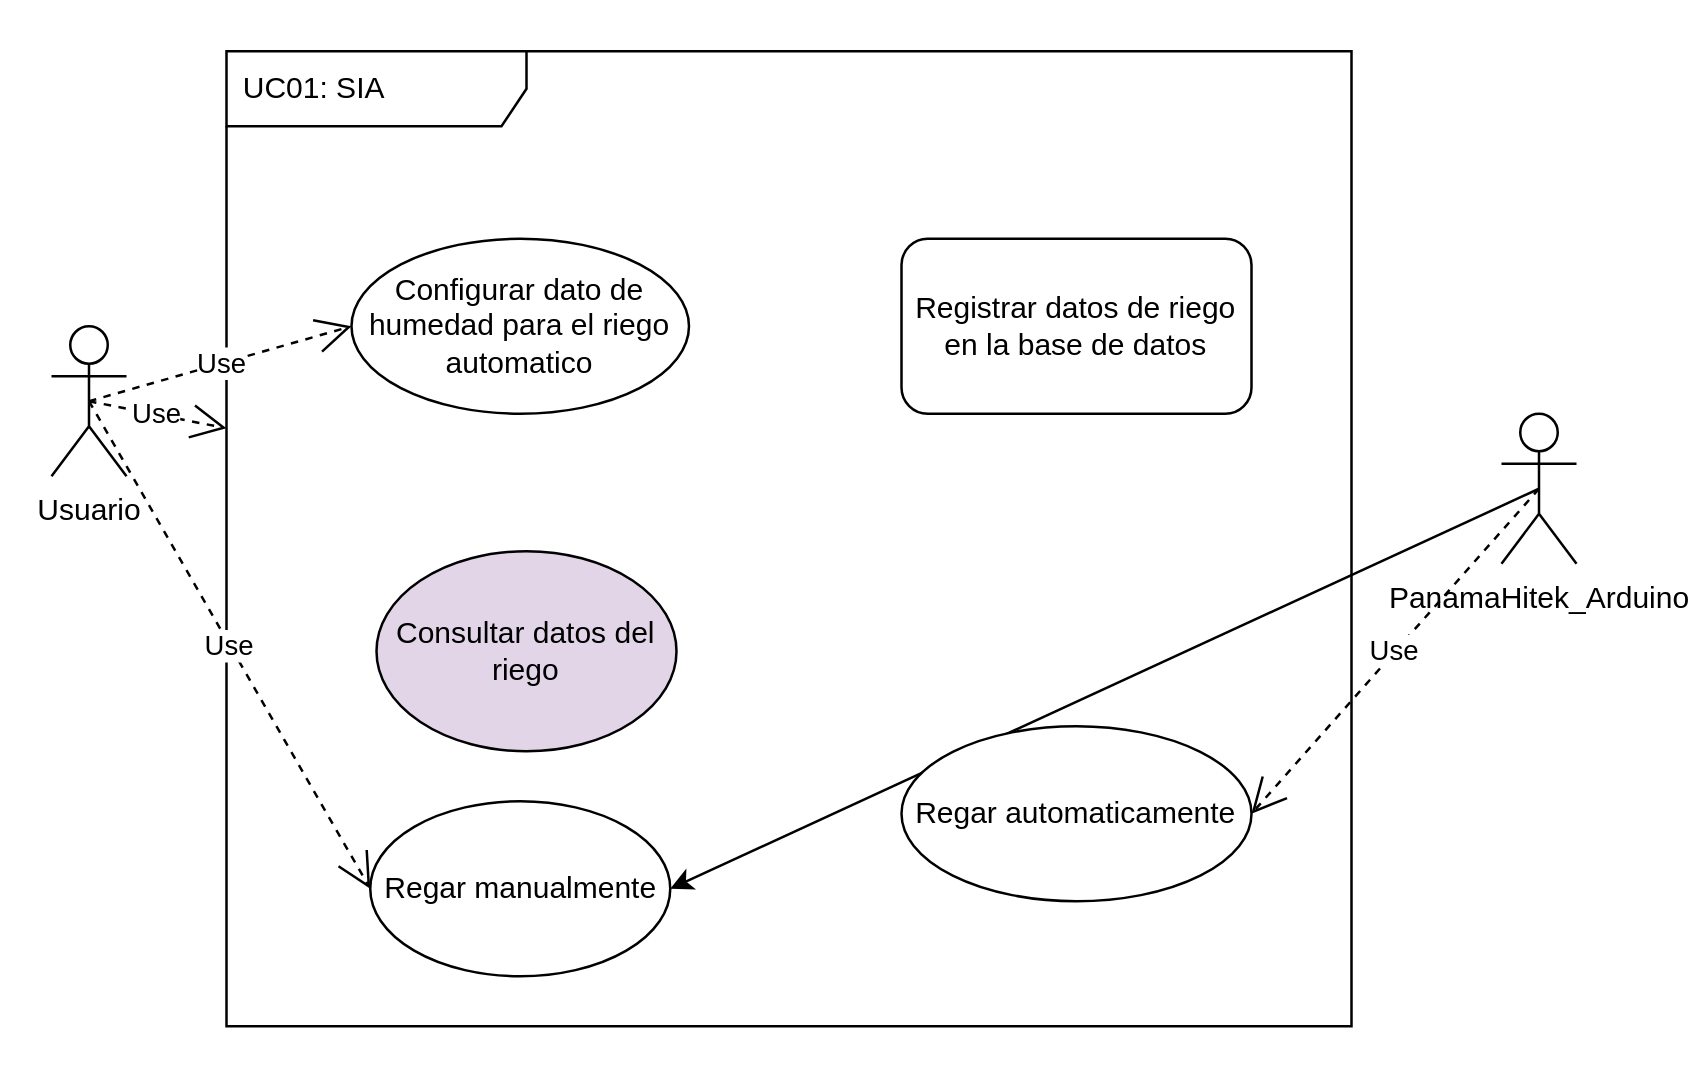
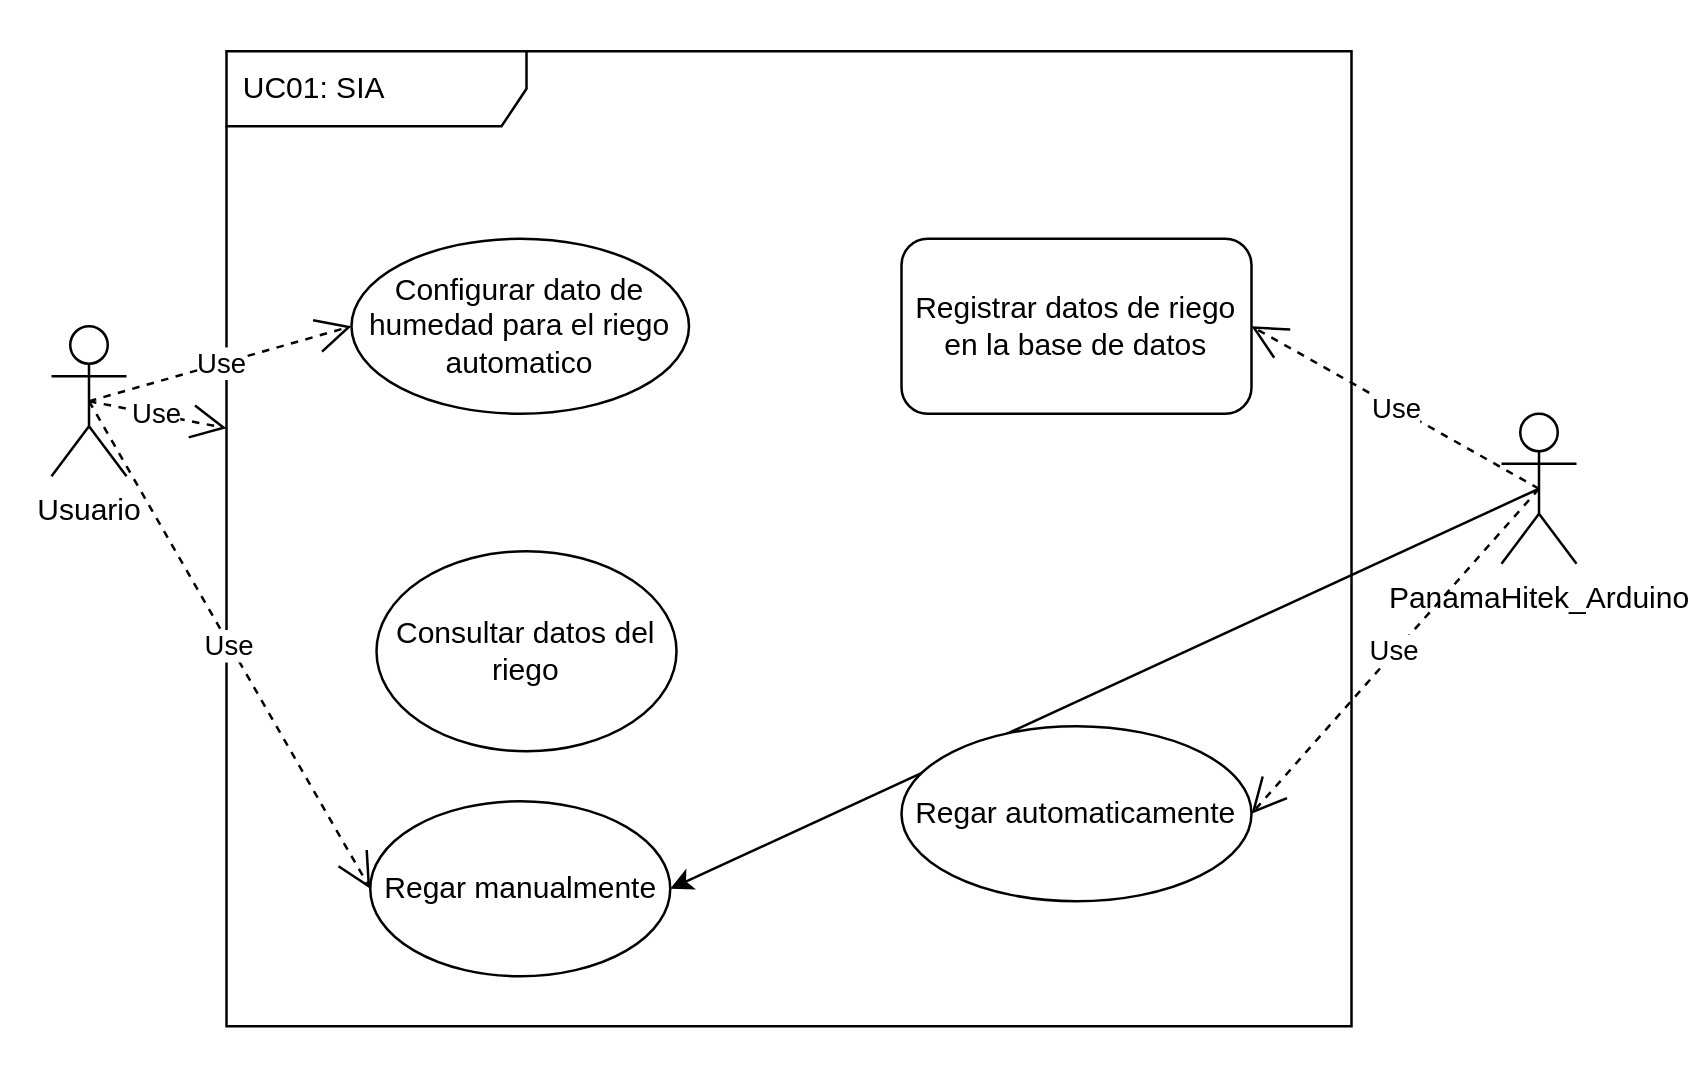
none -> (1459, 444)
(526, 651) -> (526, 651)
